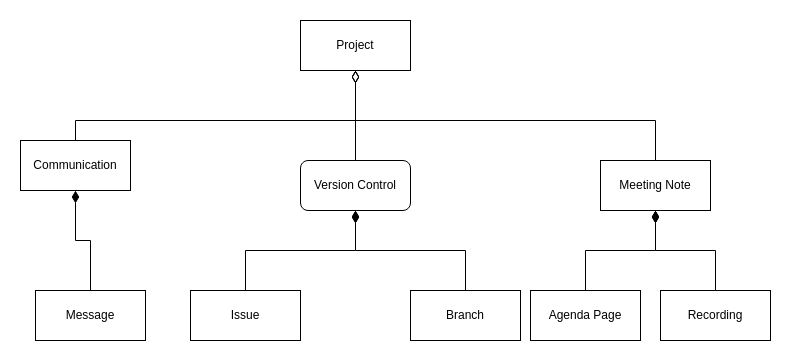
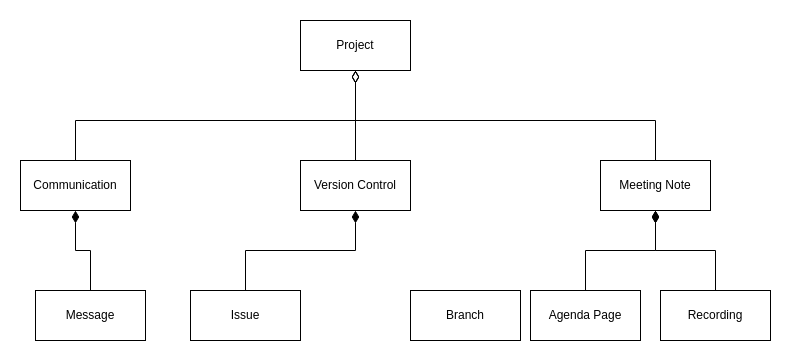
(76, 166) -> (76, 186)
(356, 186) -> (356, 186)
(432, 251) -> none
